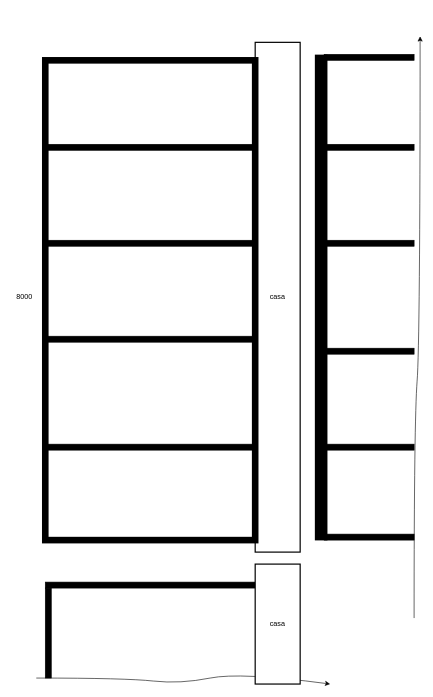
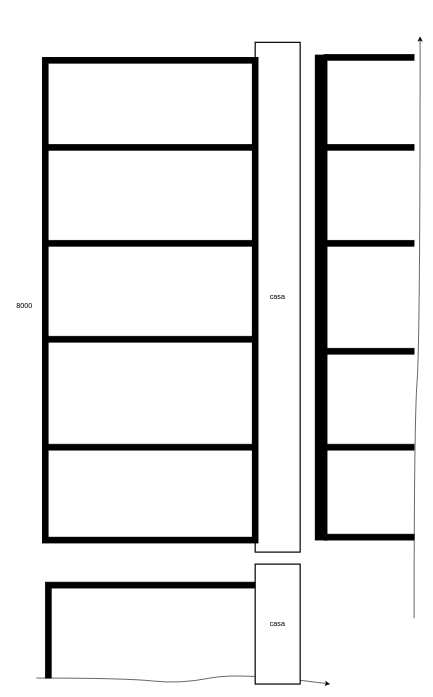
(24, 297) -> (24, 306)
